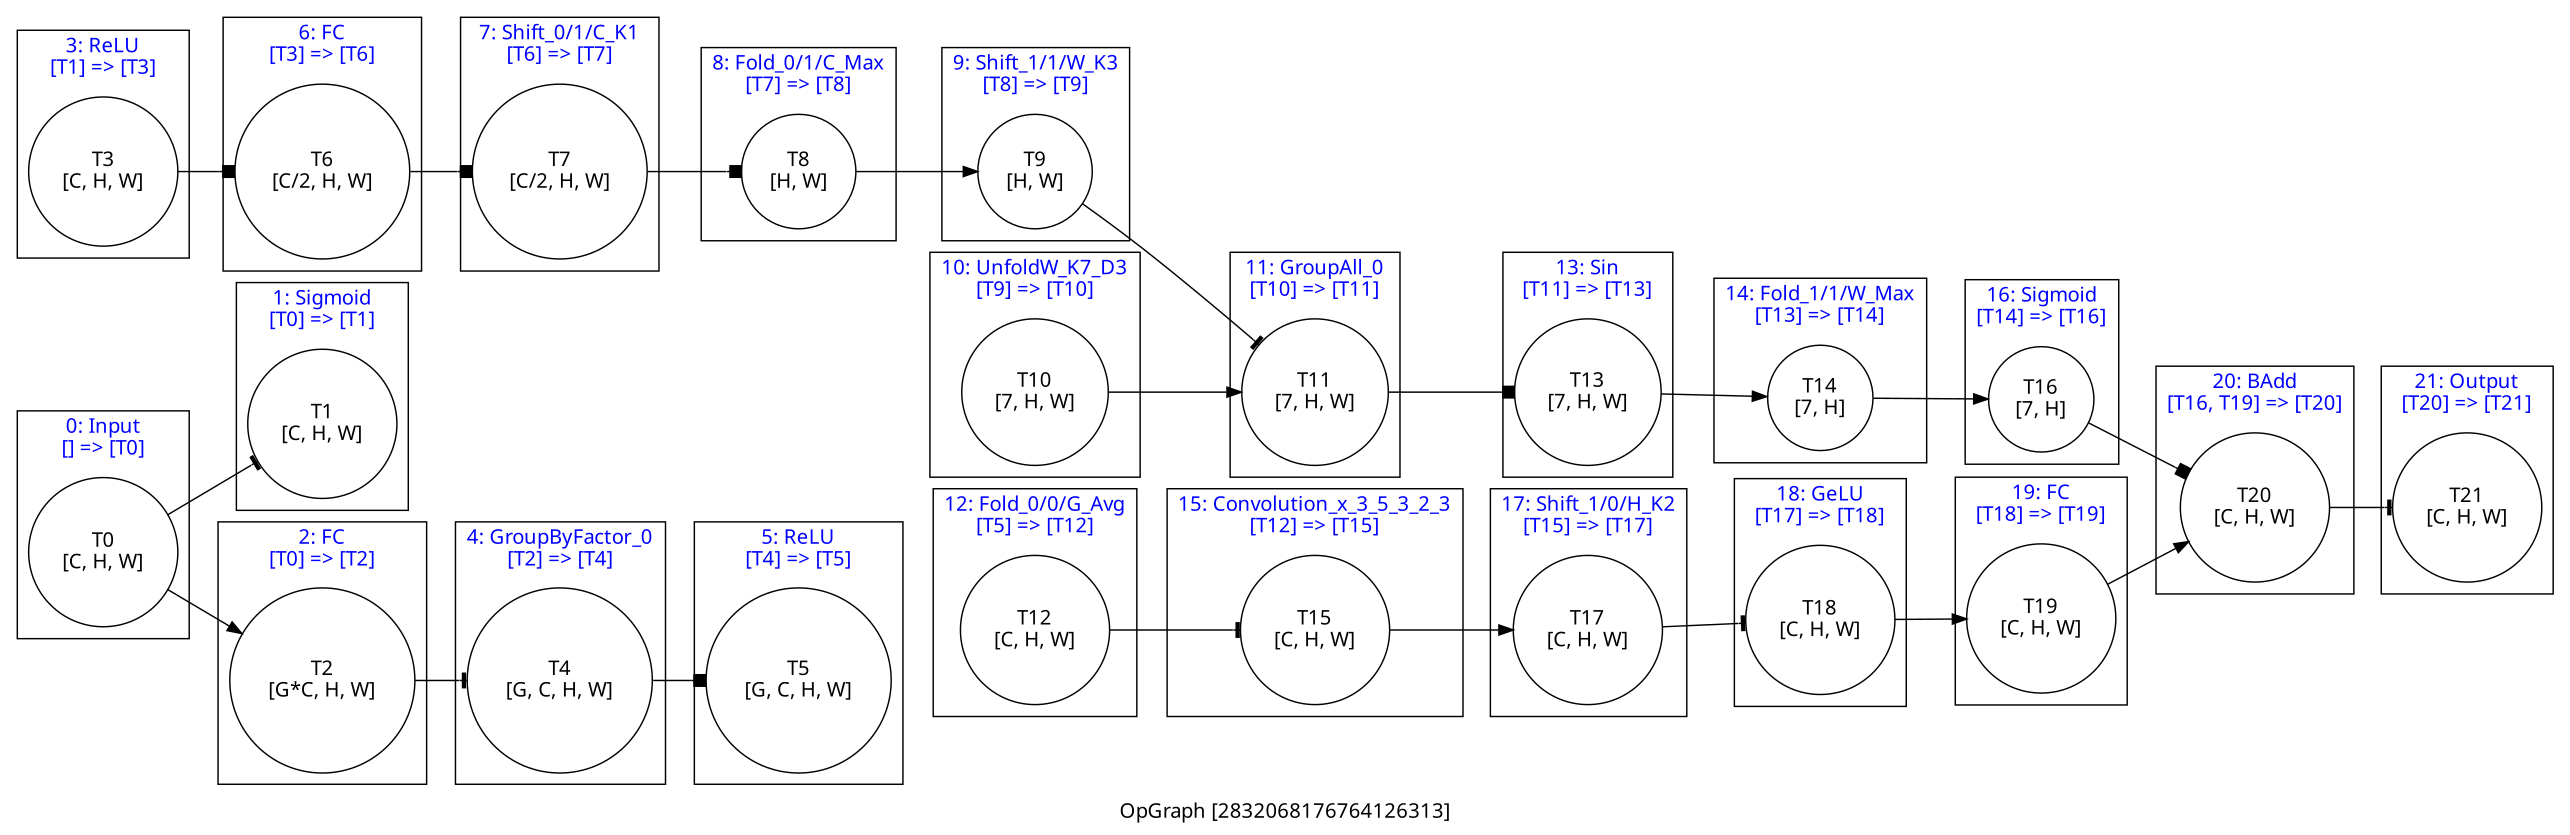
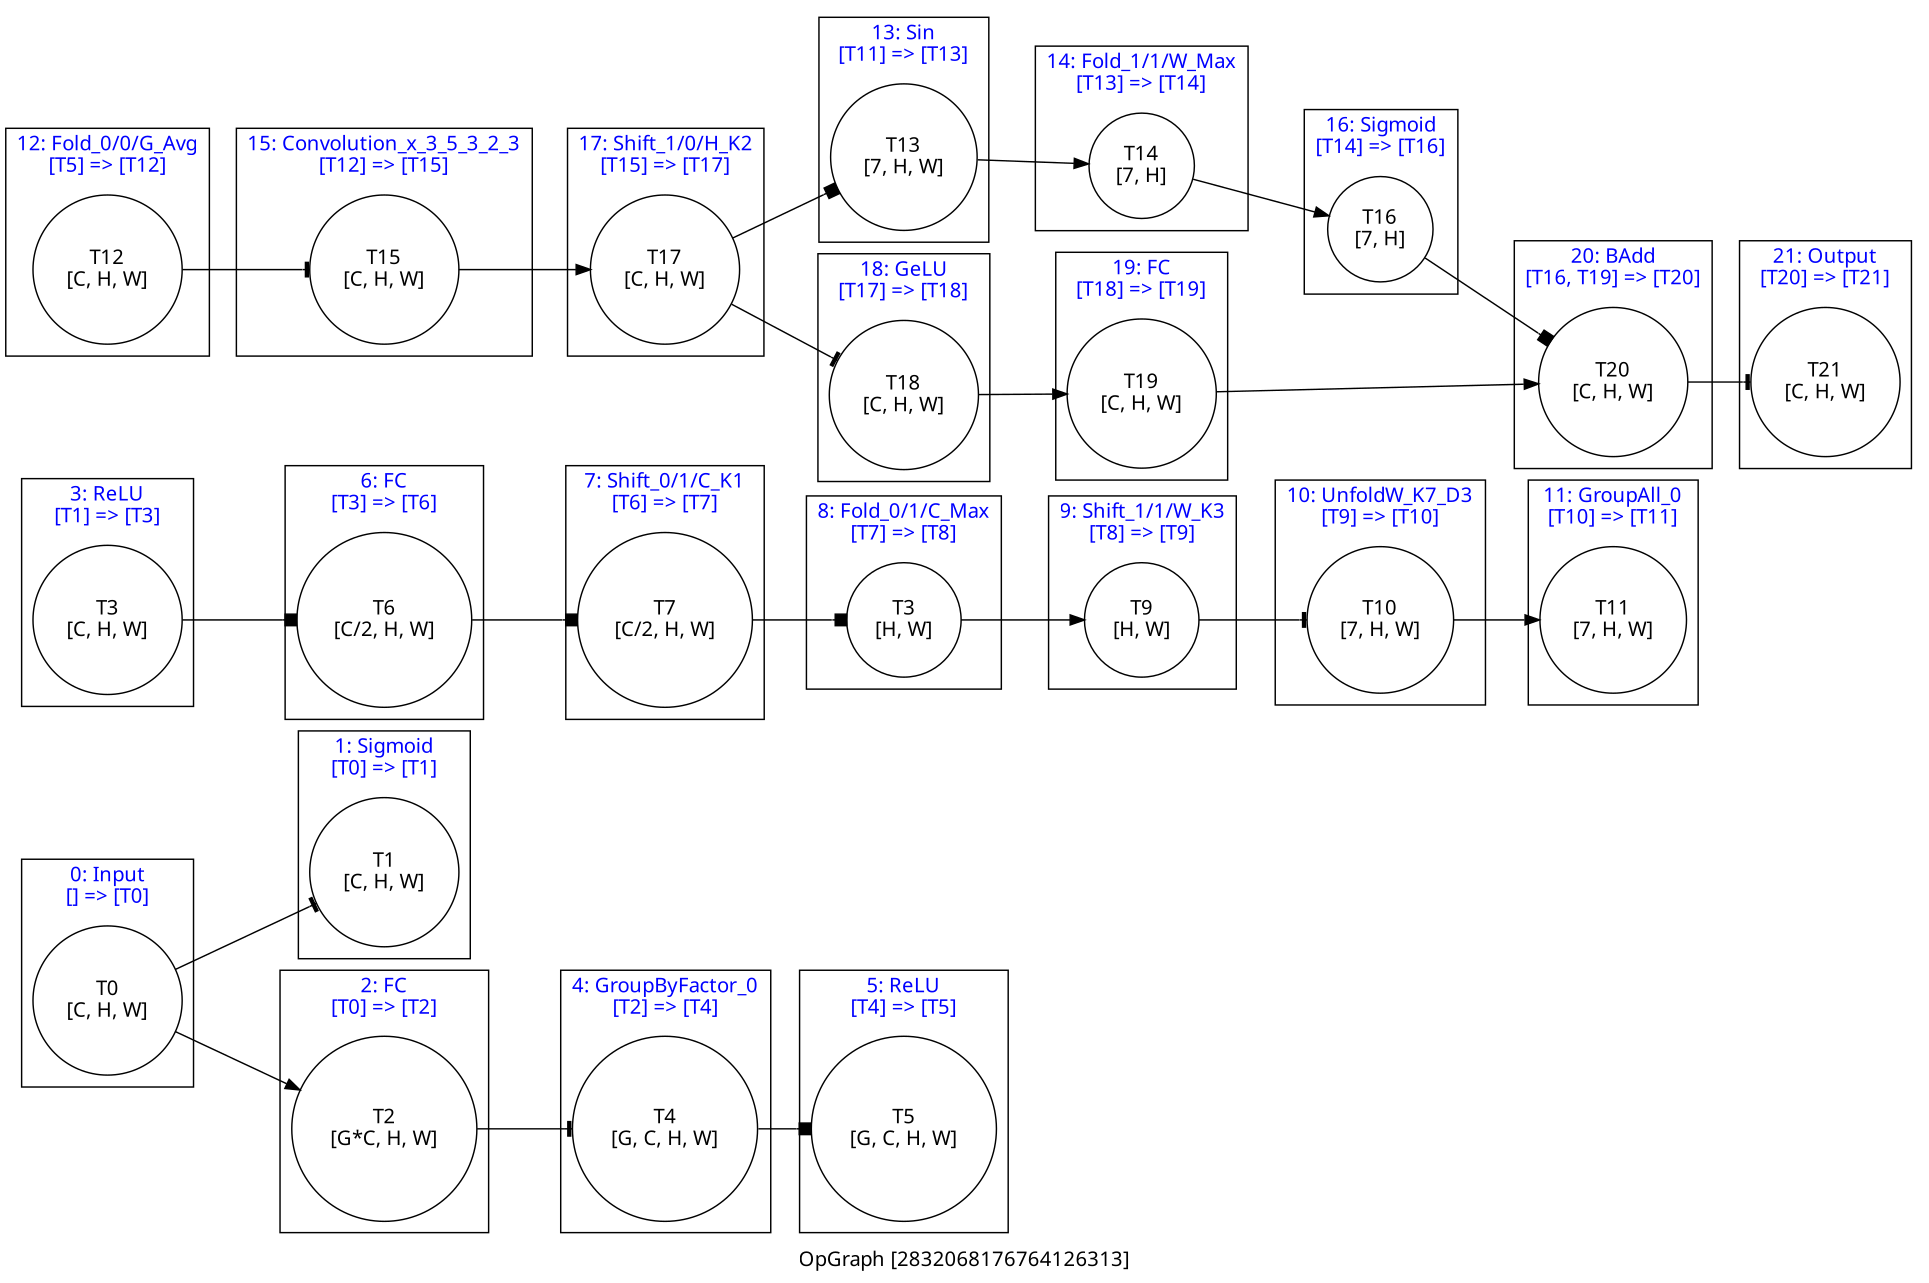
(799, 172) -> (904, 620)
(1169, 270) -> (1249, 620)
(1444, 392) -> (778, 216)
